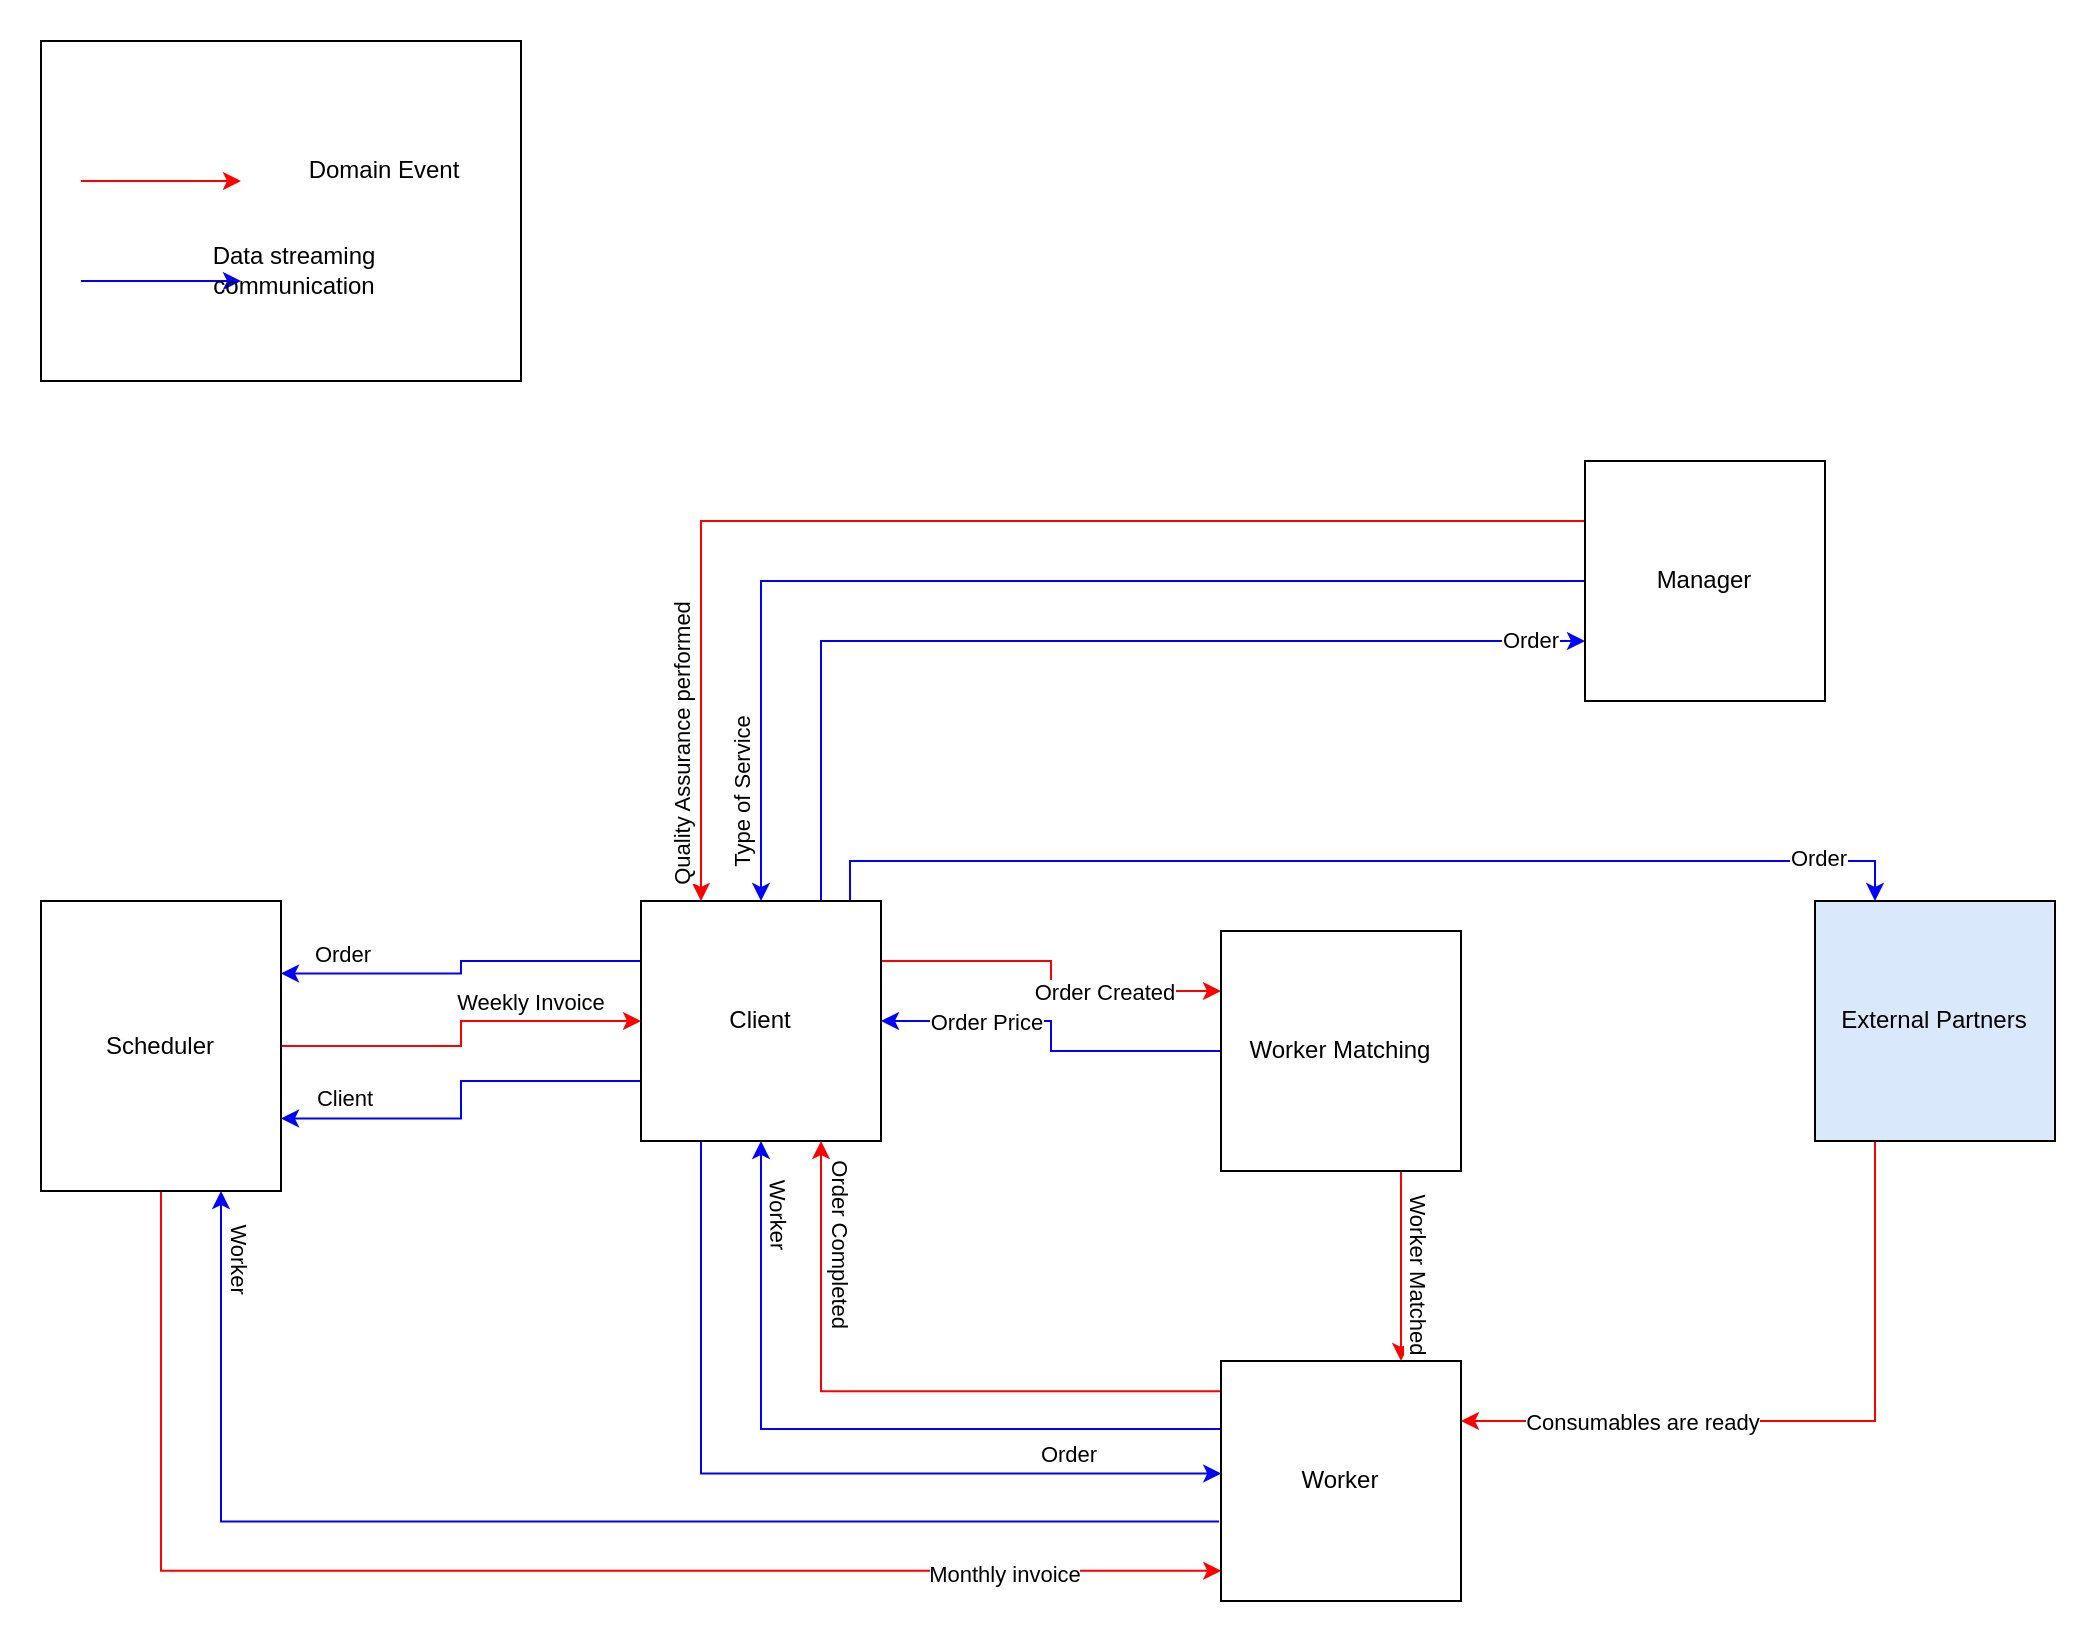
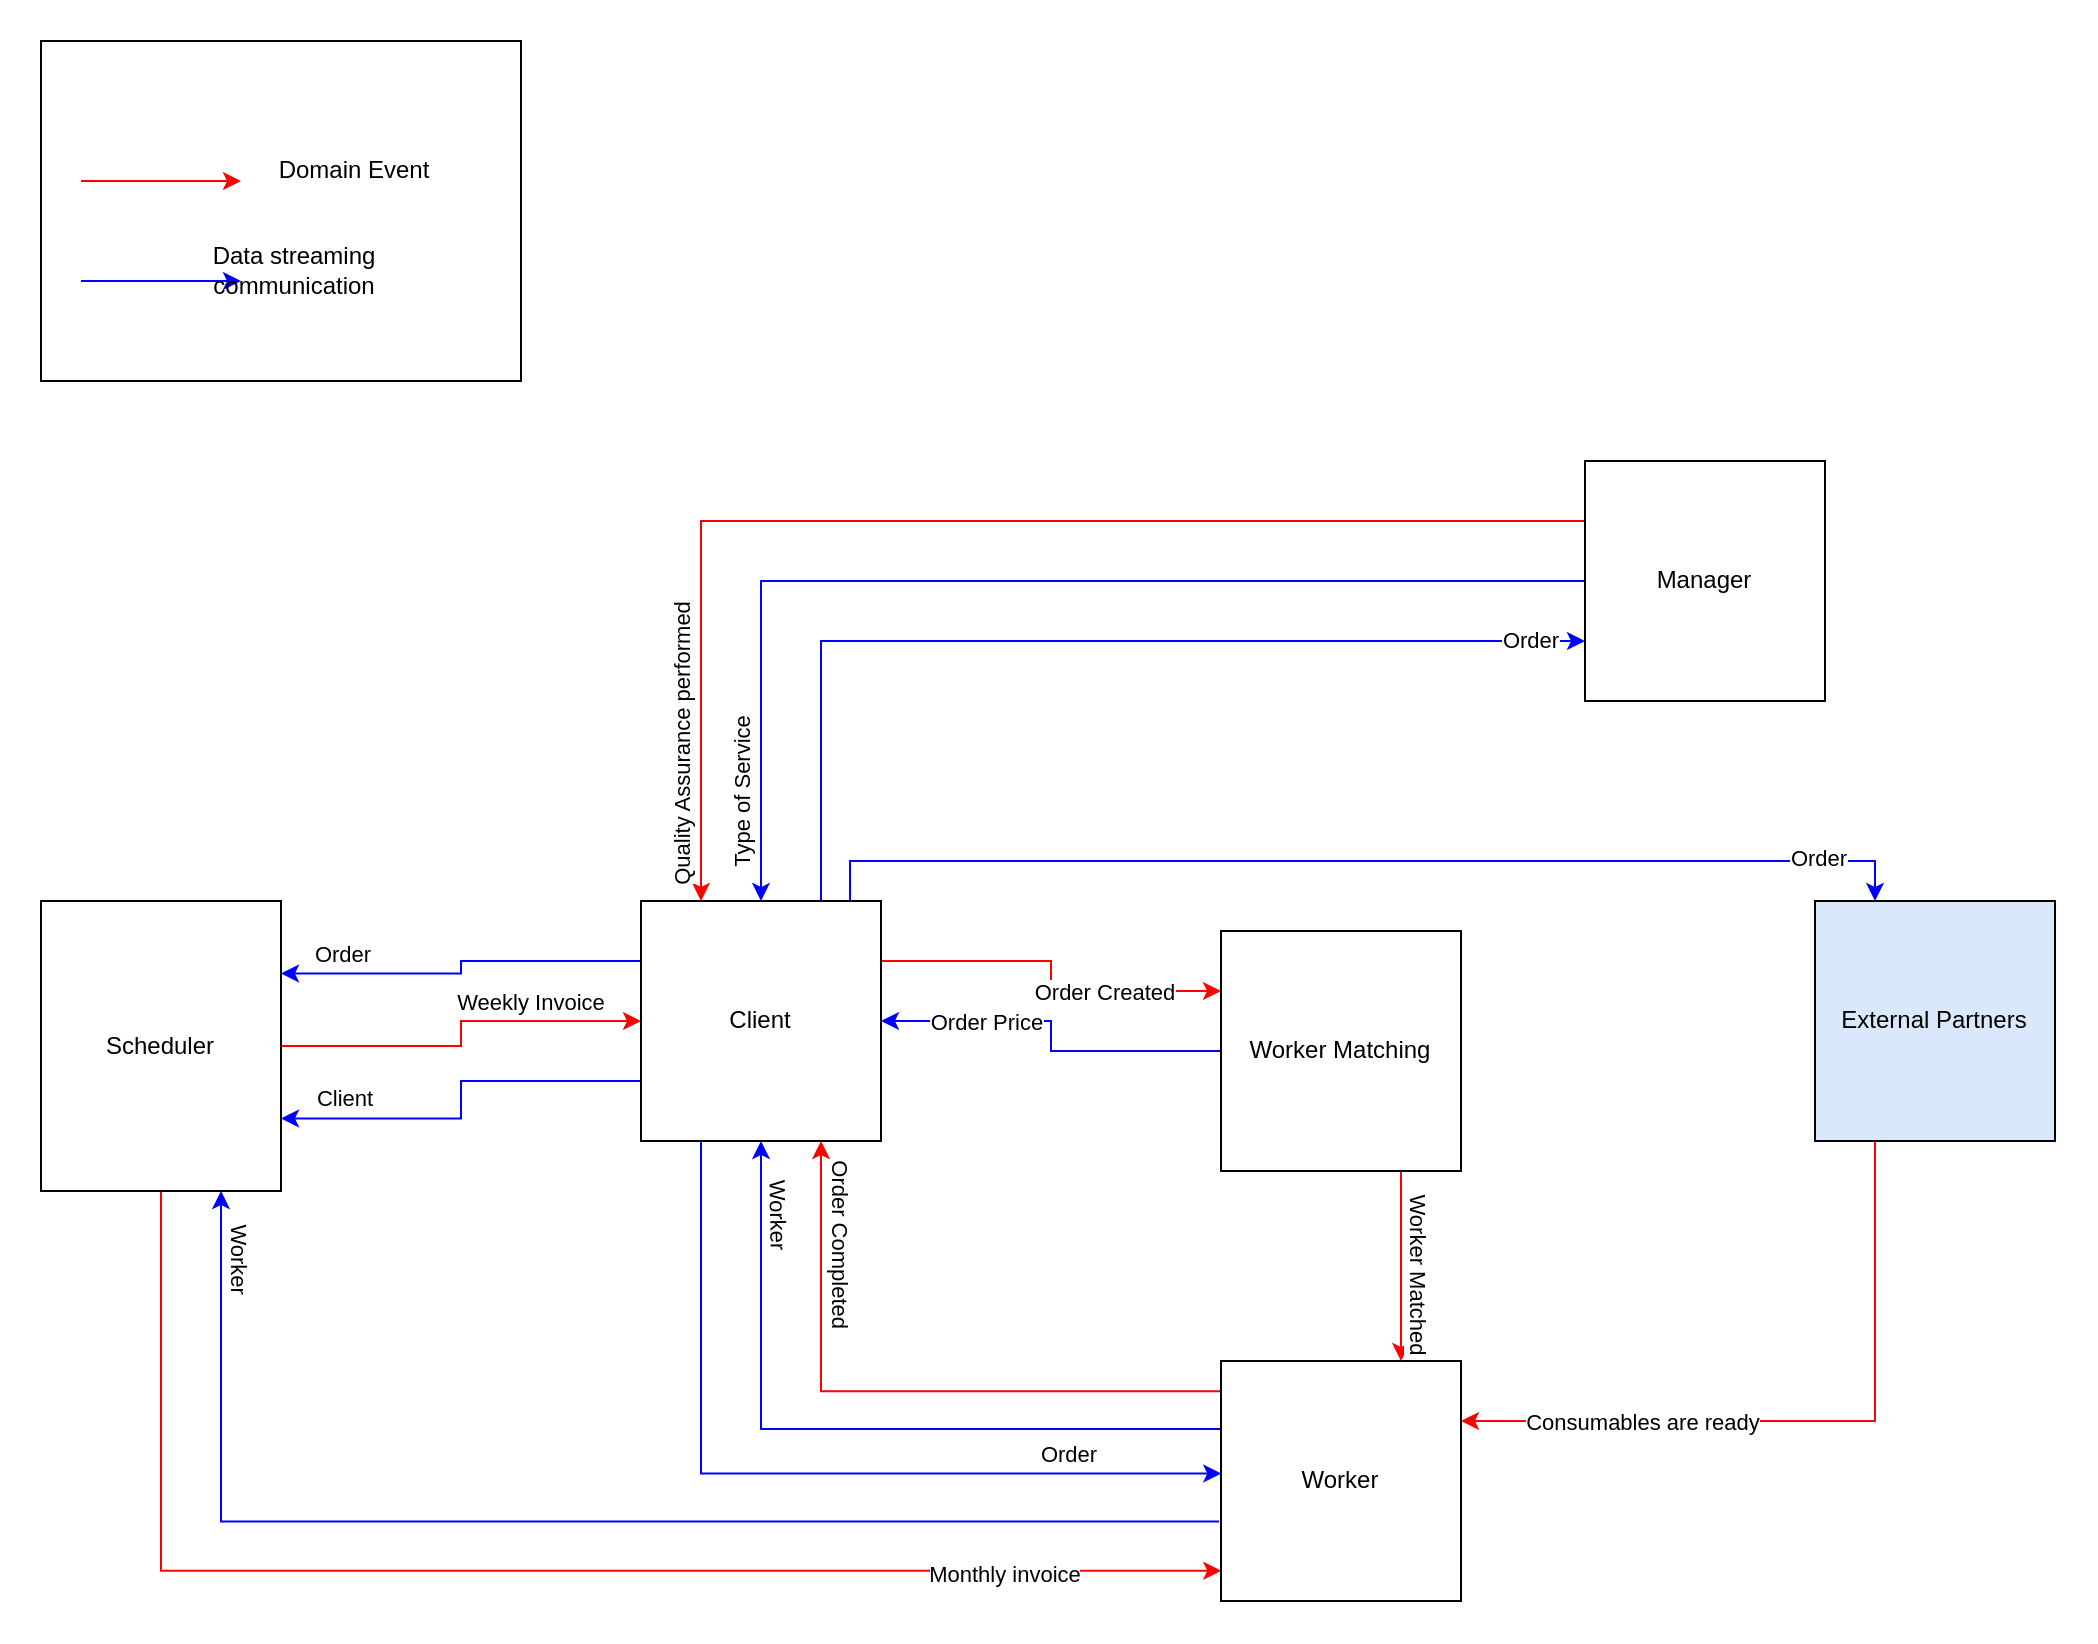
(385, 171) -> (355, 171)
